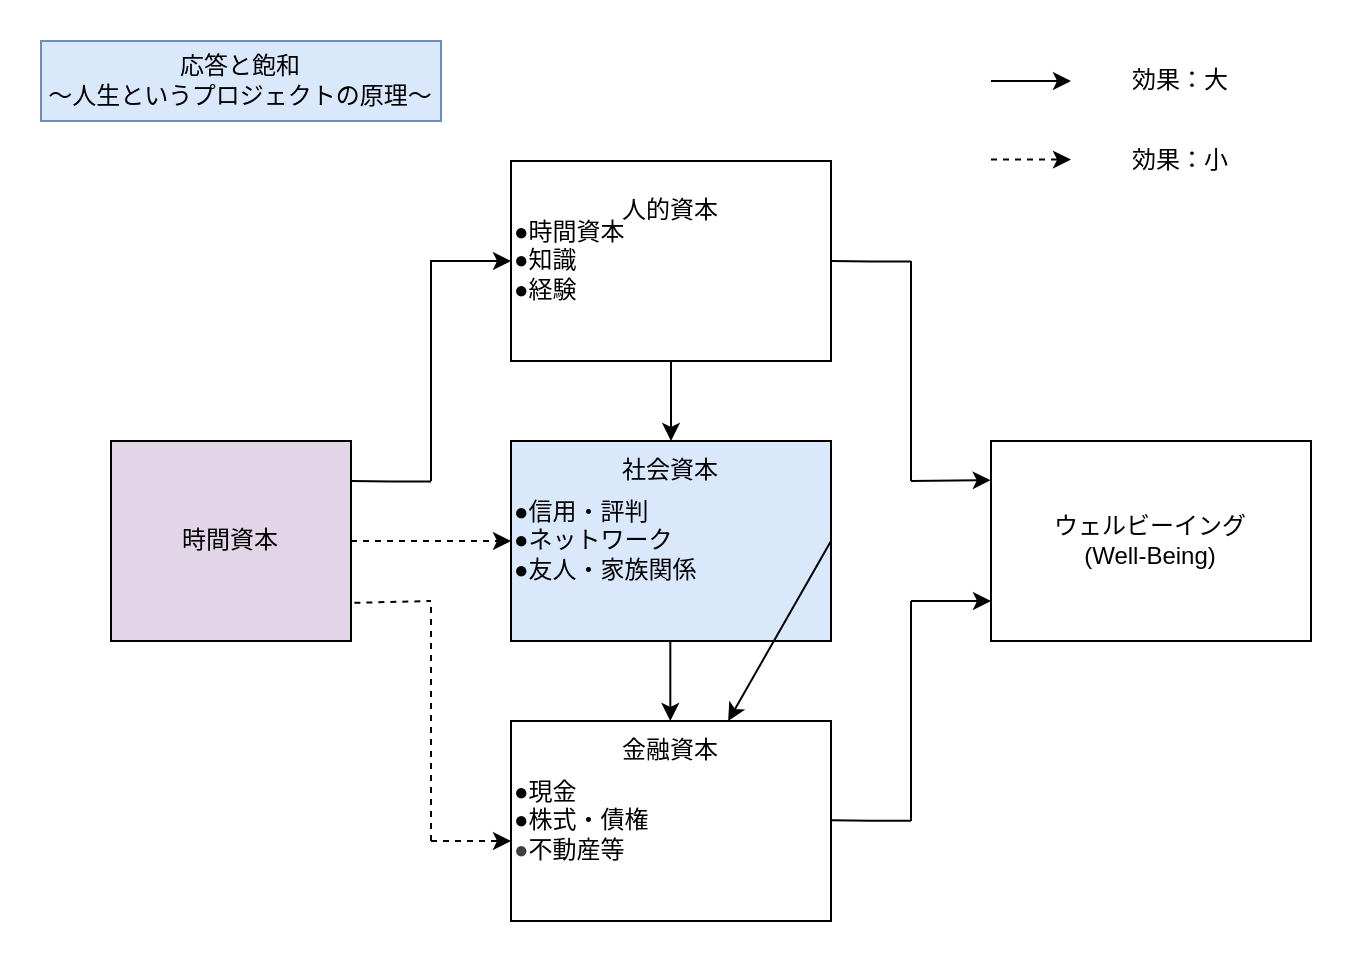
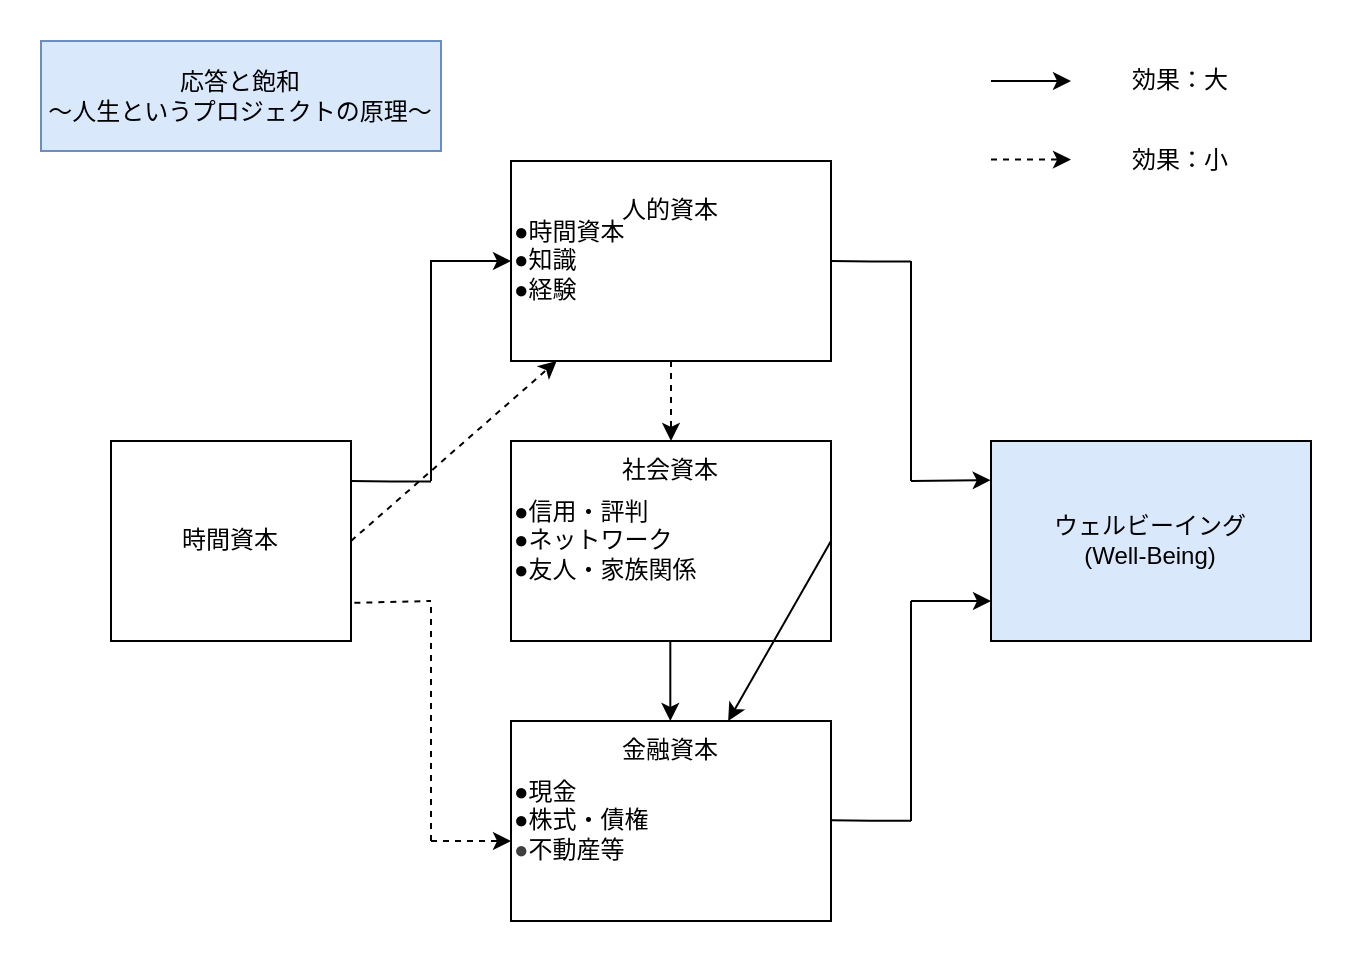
(241, 81) -> (241, 96)
(671, 393) -> (671, 393)
(231, 541) -> (231, 541)
(424, 541) -> (491, 419)
(671, 541) -> (671, 541)
(1151, 541) -> (1151, 541)
